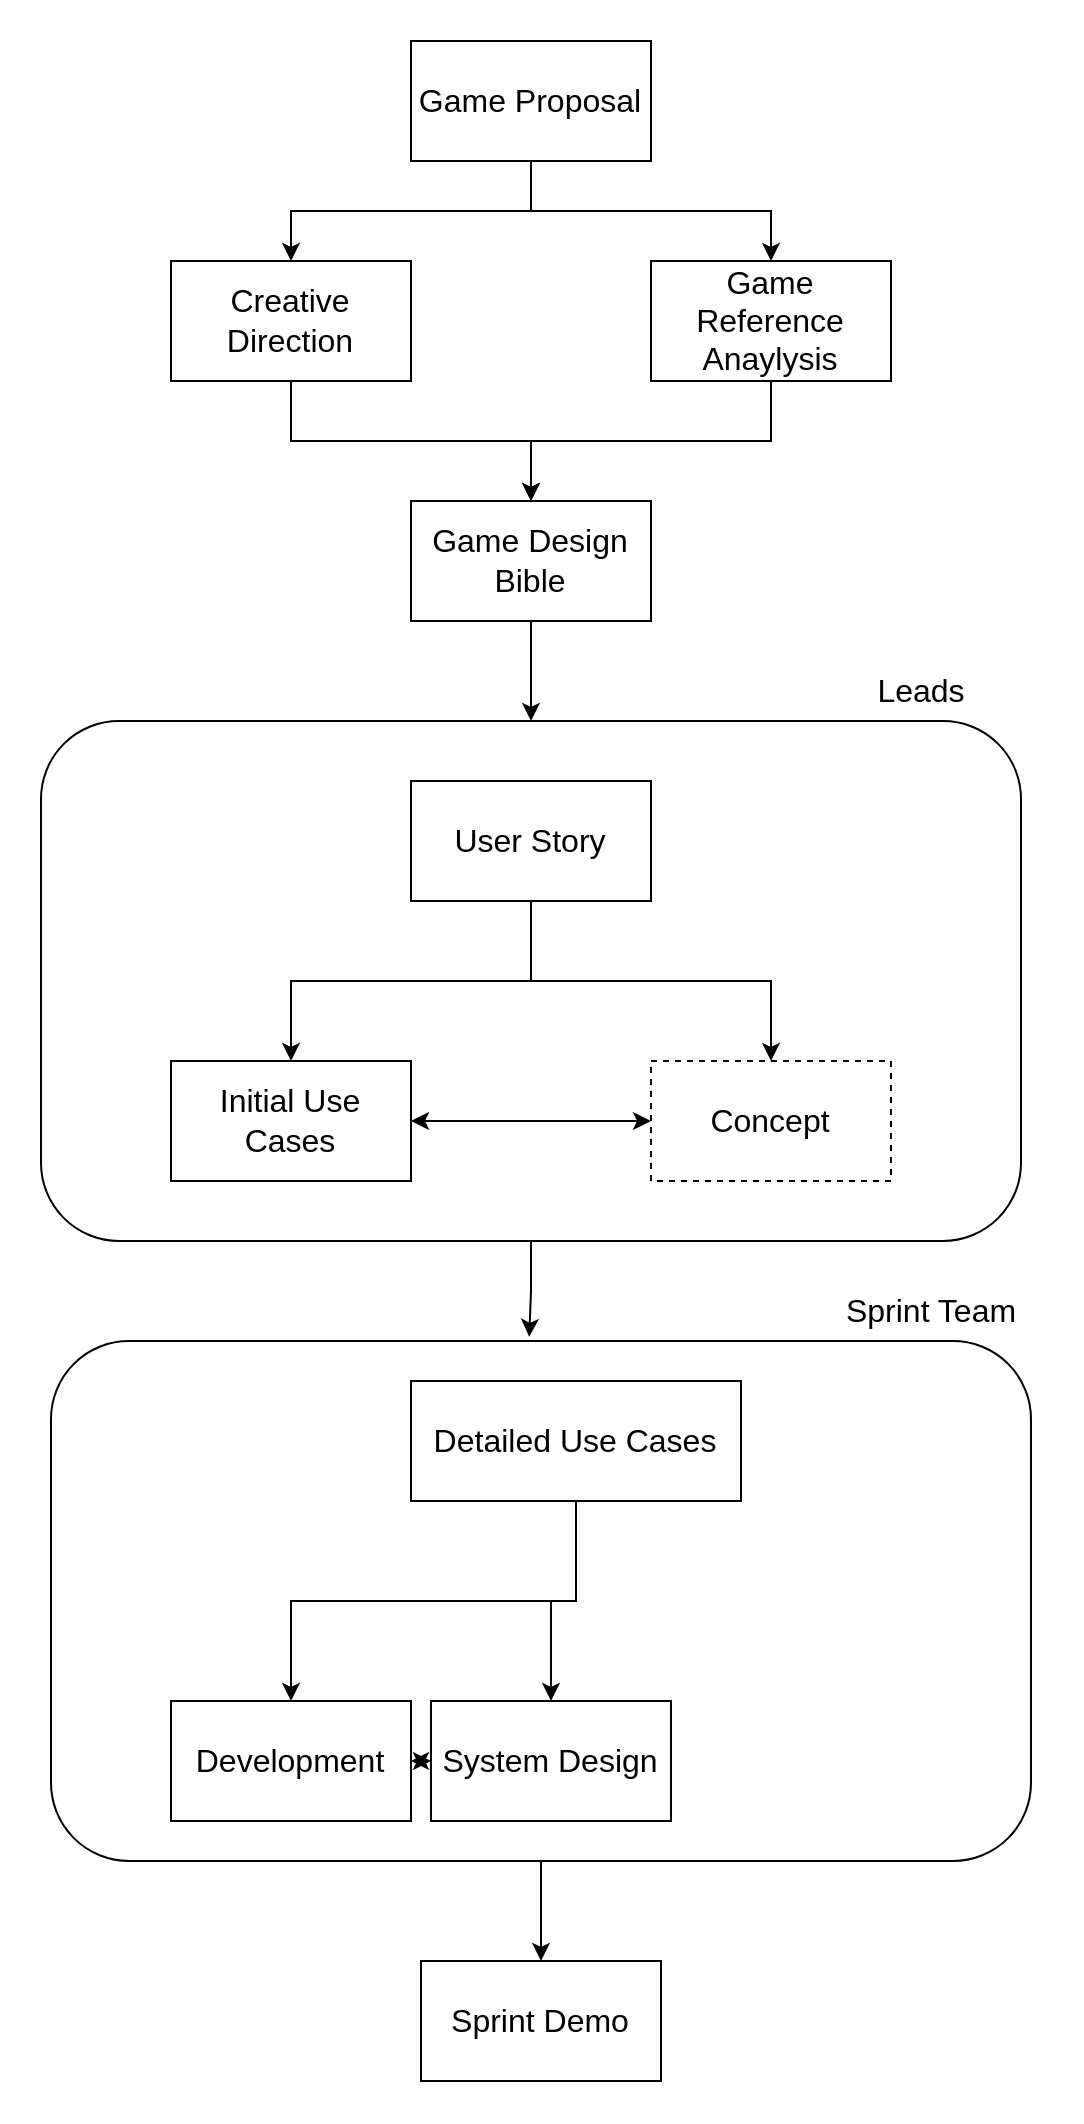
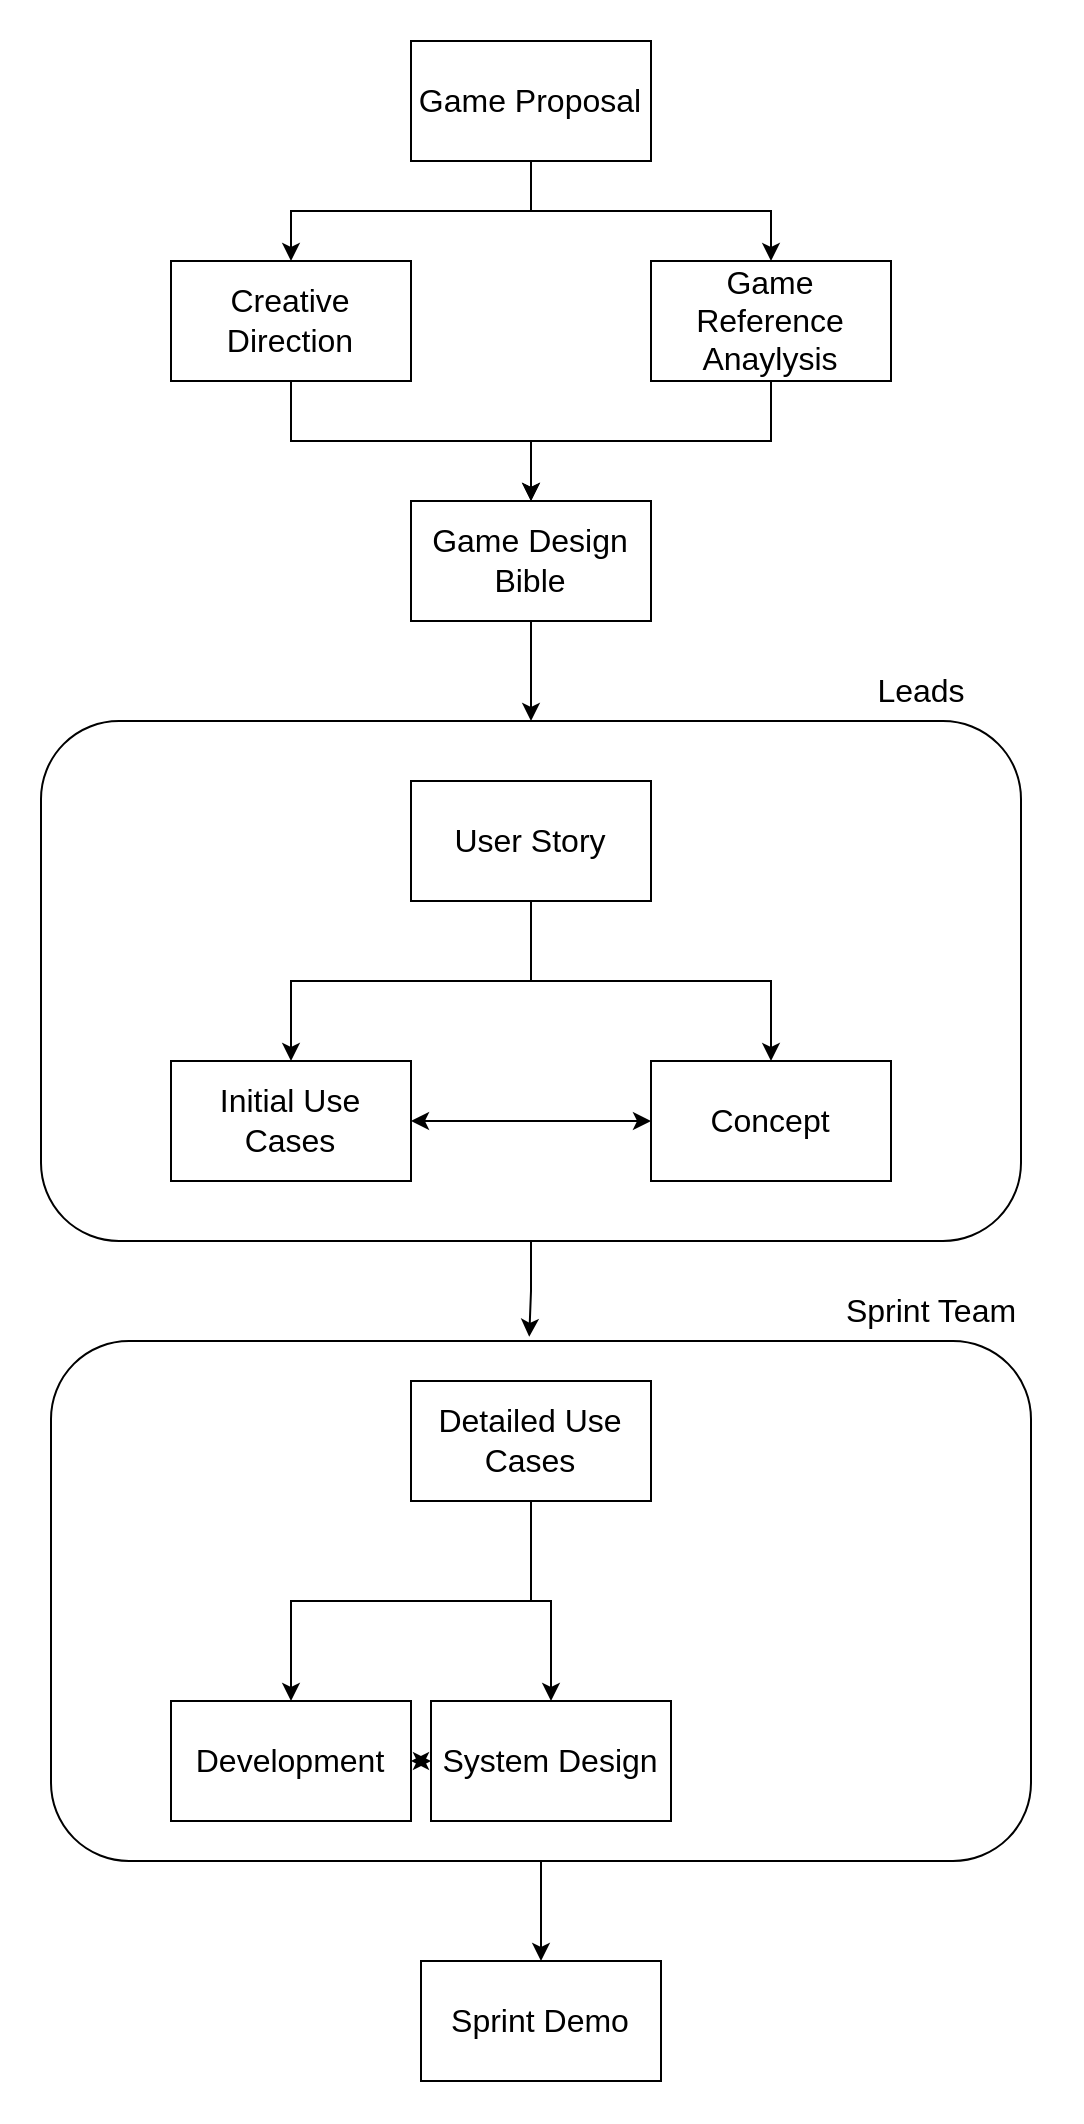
(771, 1121) -> (771, 1121)
(576, 1441) -> (531, 1441)
